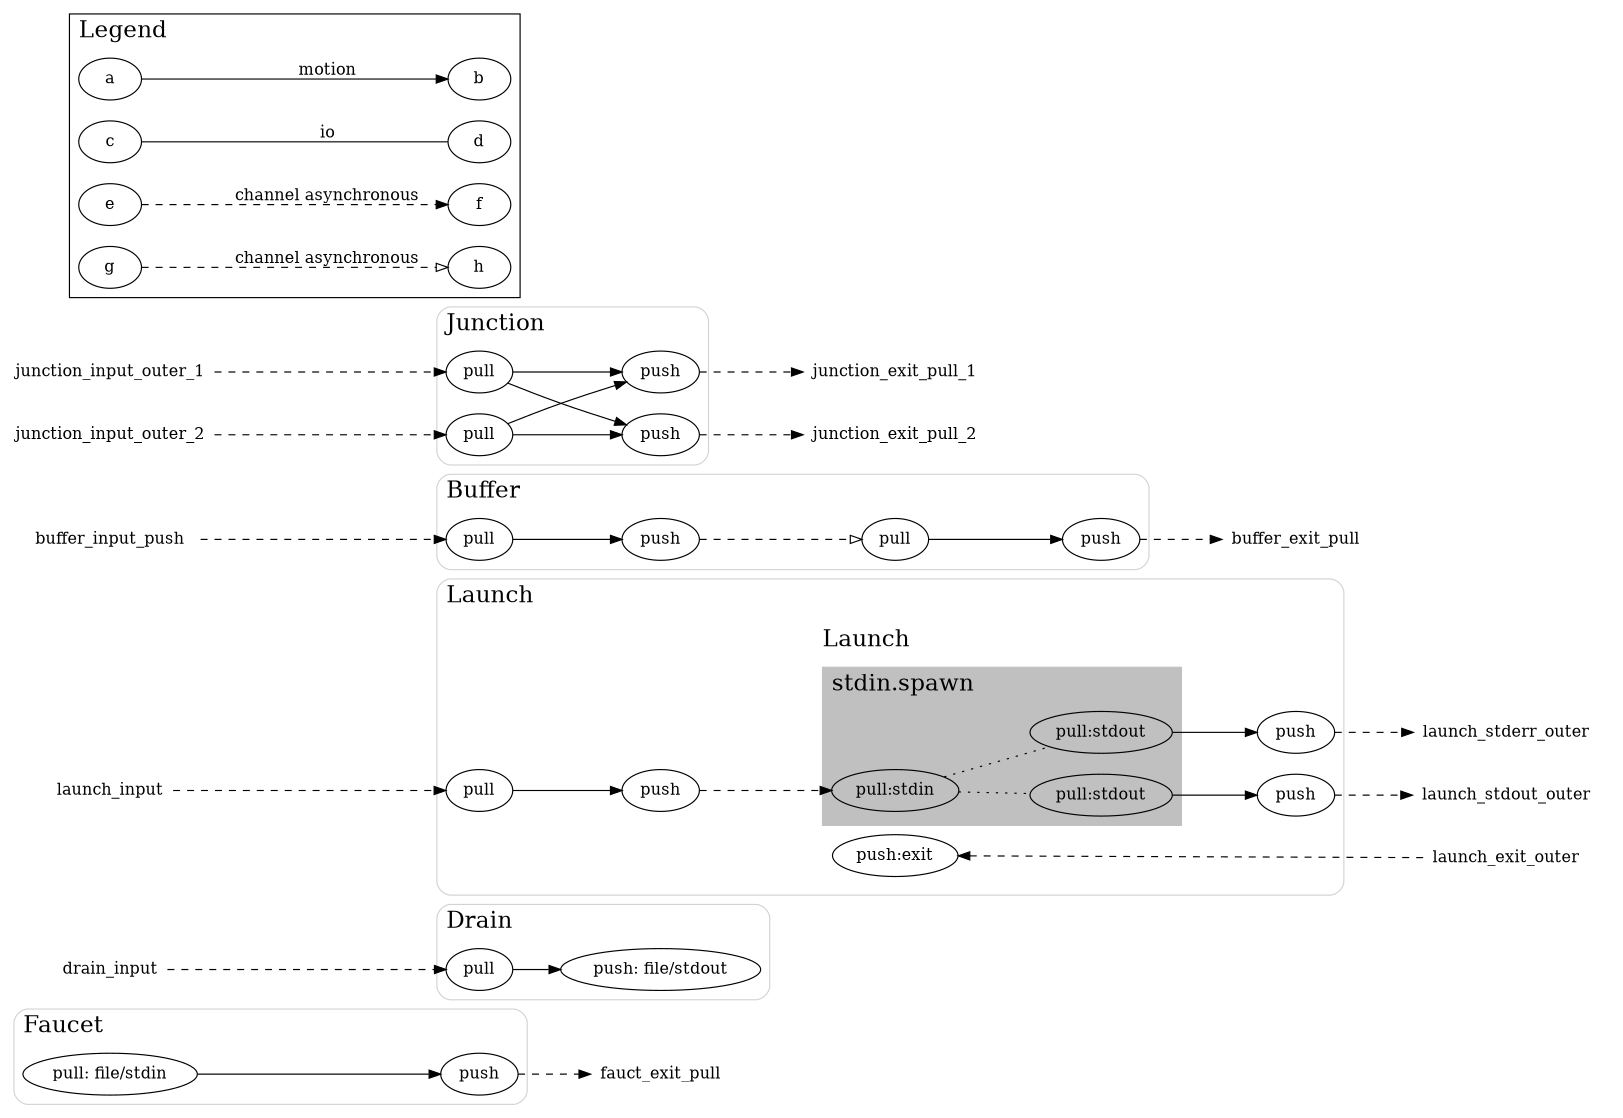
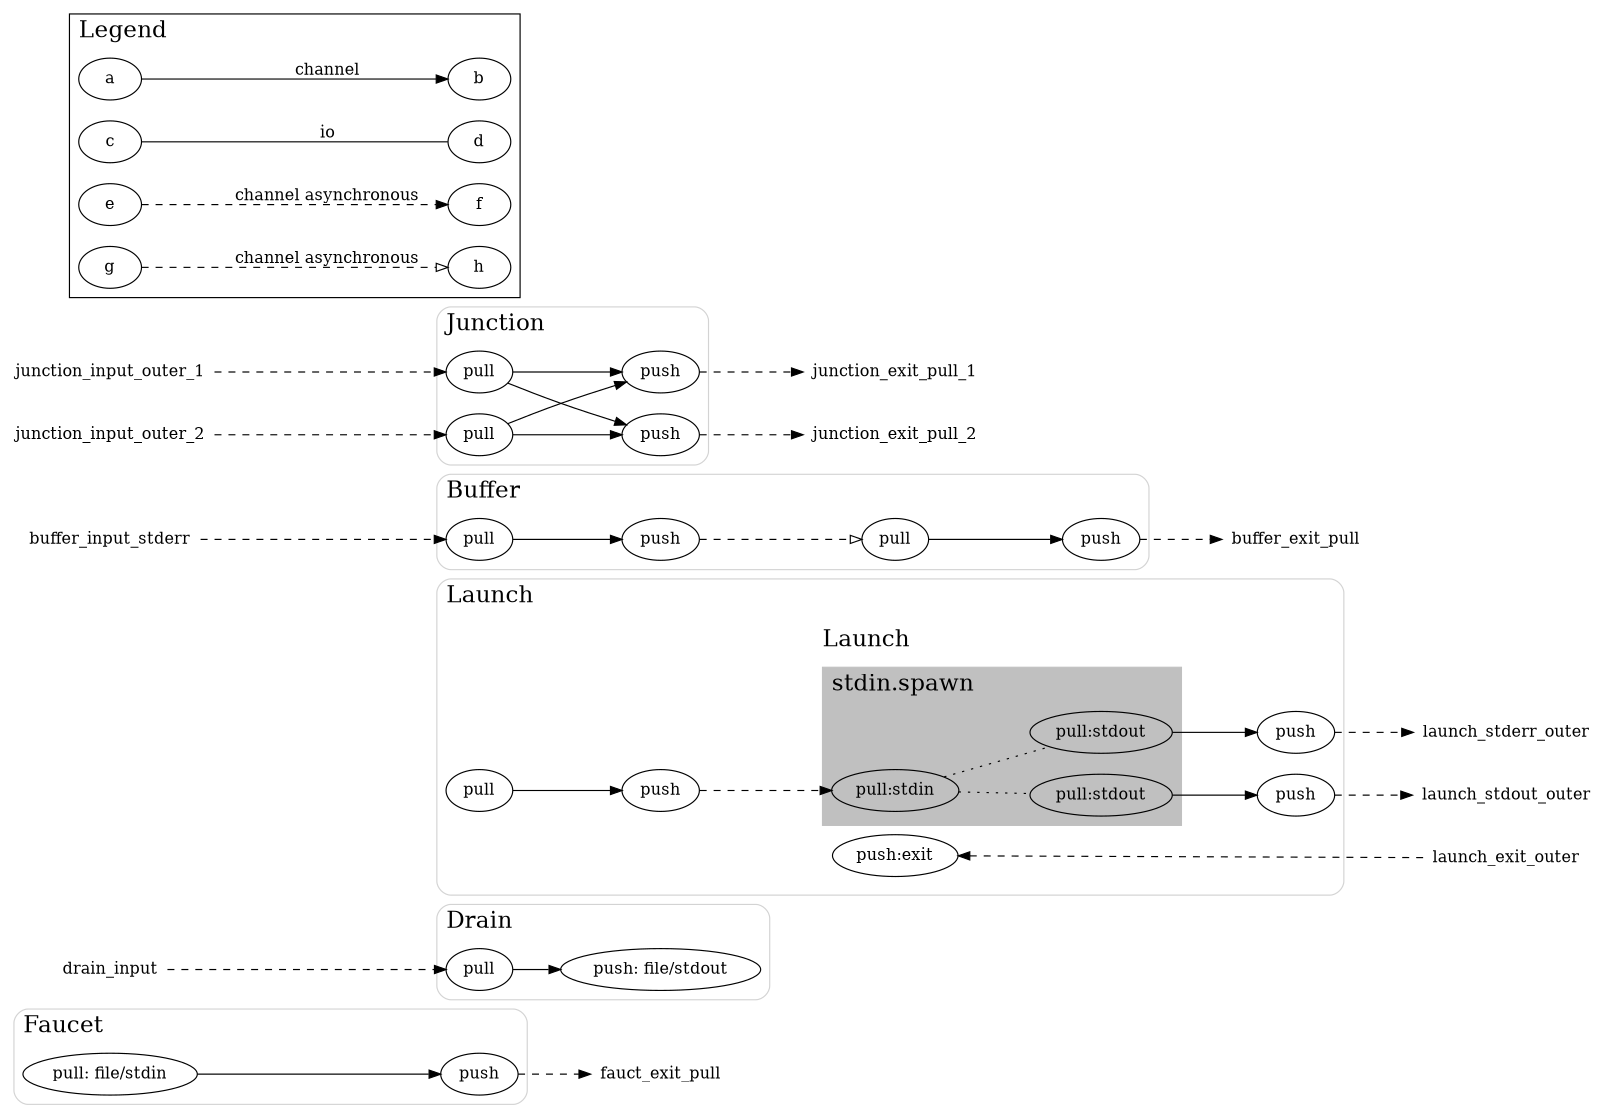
(328, 70) -> (328, 70)
(110, 539) -> (110, 539)
(110, 791) -> none
